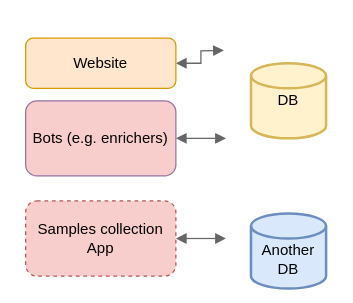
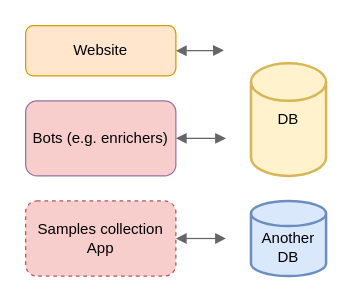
(101, 63) -> (101, 51)
(288, 101) -> (288, 119)
(288, 251) -> (288, 238)
